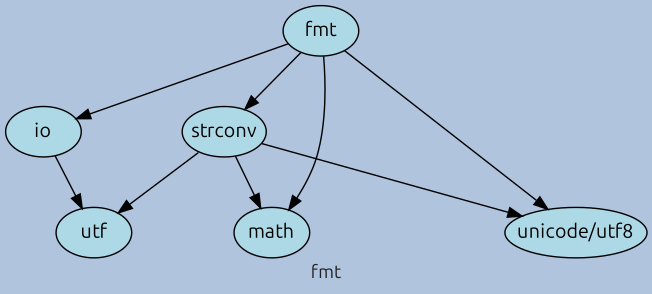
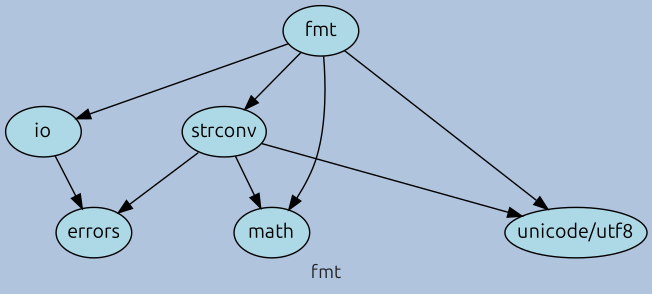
(94, 233) -> (94, 233)
